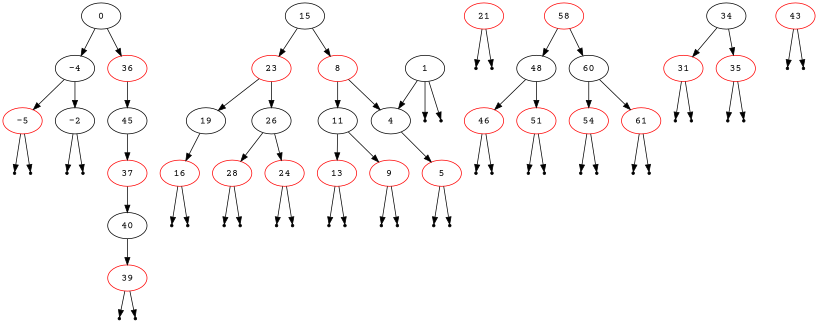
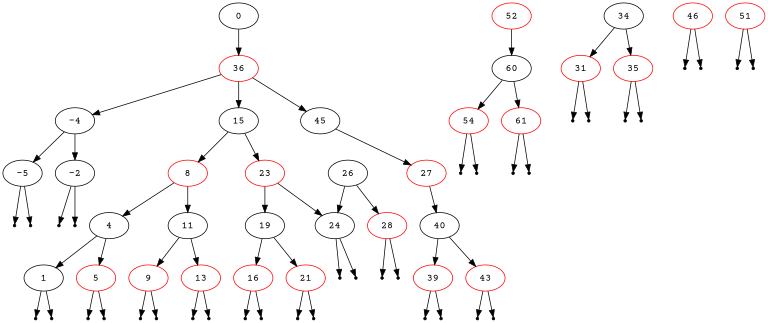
(564, 16) -> (512, 16)
(90, 39) -> (160, 94)
(536, 68) -> none
none -> (239, 91)
(271, 91) -> (297, 197)
(410, 92) -> (79, 250)
(23, 121) -> (23, 173)
(127, 173) -> (426, 173)
(285, 173) -> (335, 226)
none -> (283, 249)
none -> (460, 249)
